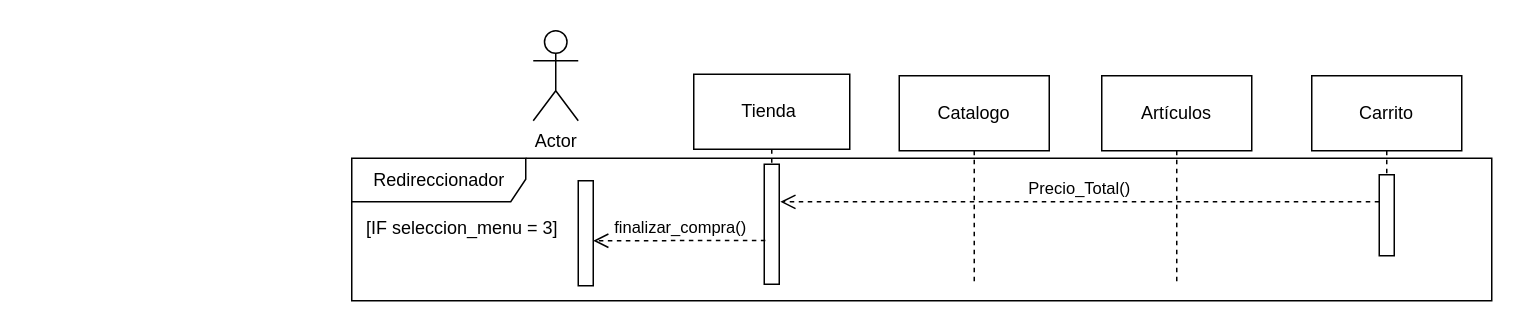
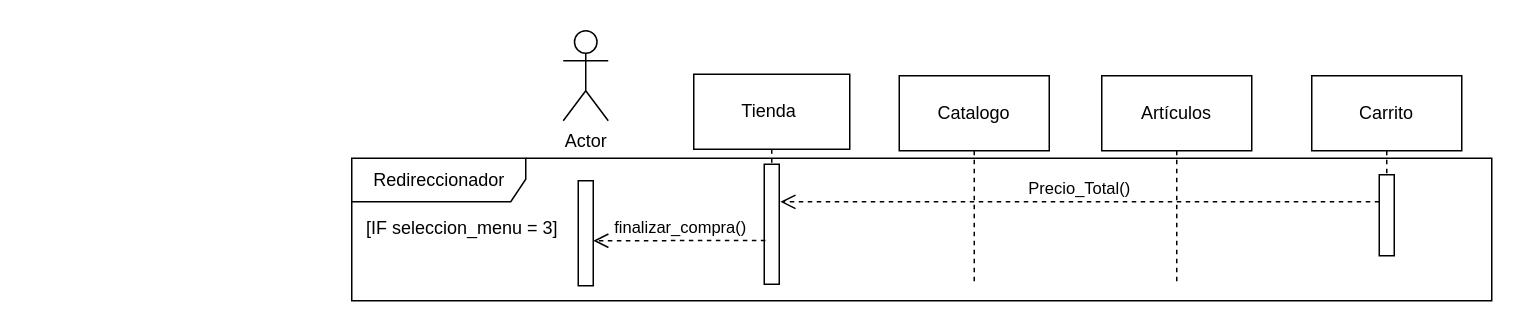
(556, 76) -> (586, 76)
